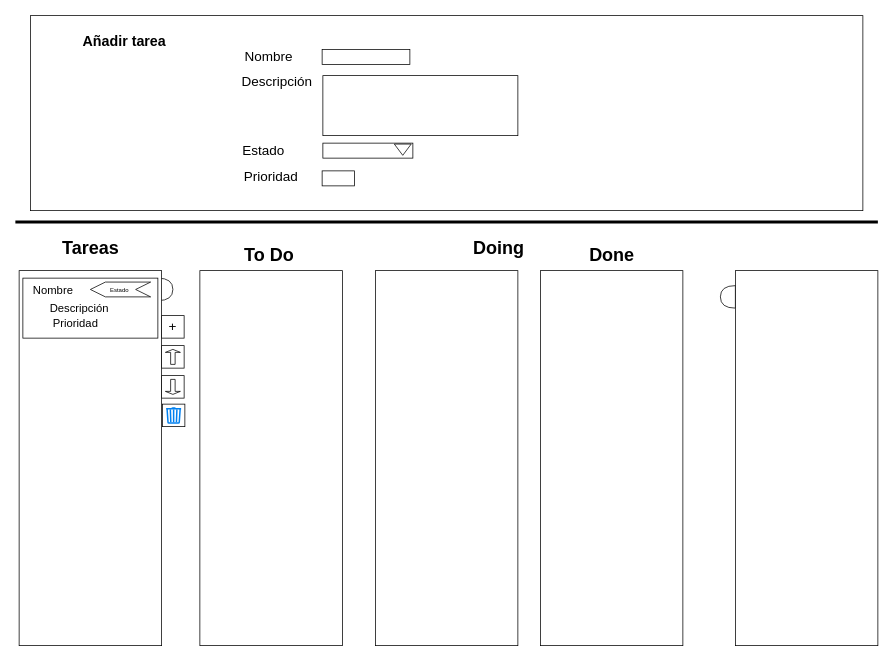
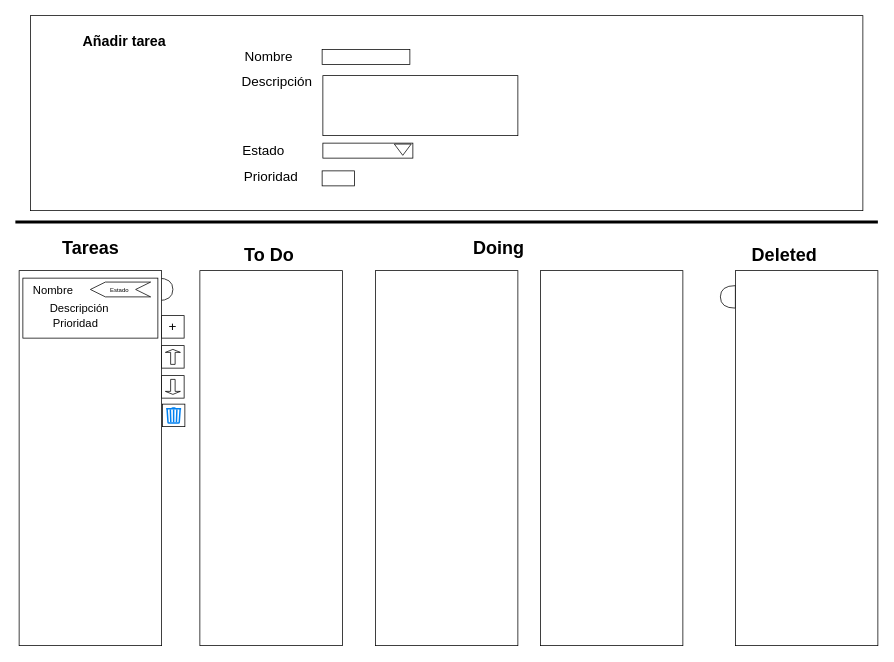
(612, 255) -> none
none -> (784, 255)
